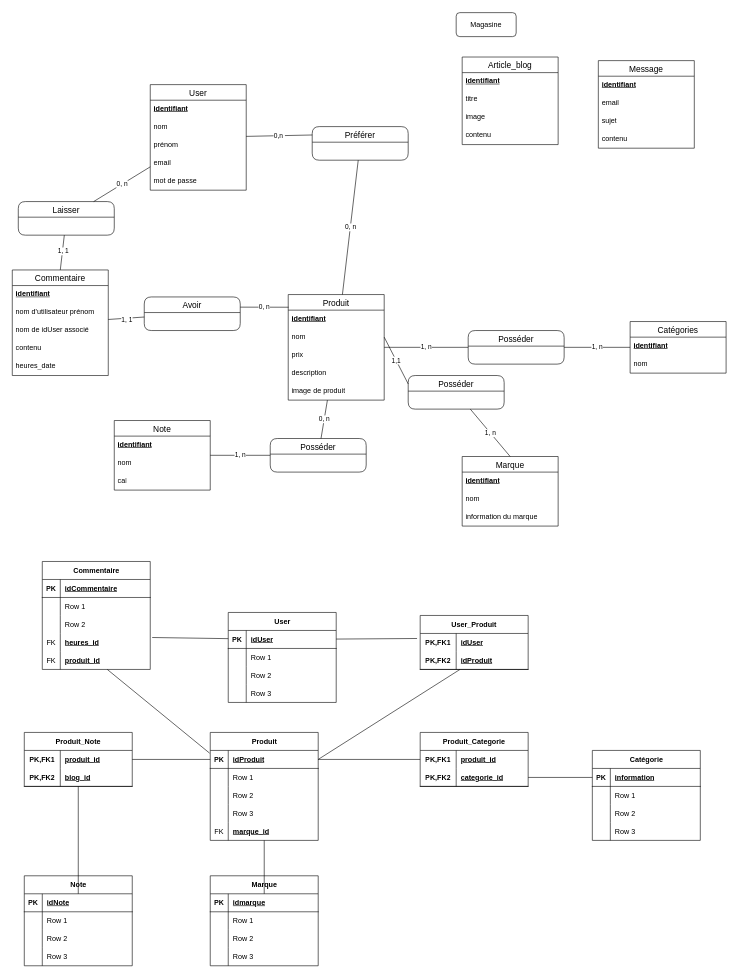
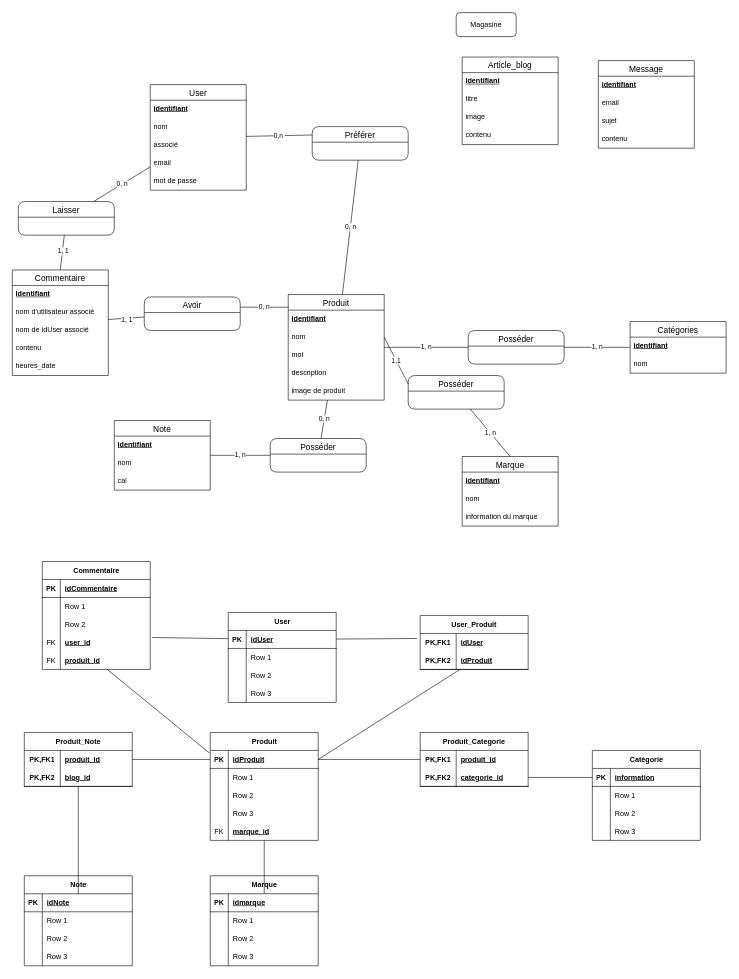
(166, 144) -> (167, 144)
(59, 312) -> (60, 312)
(299, 354) -> (298, 354)
(82, 642) -> (78, 642)
